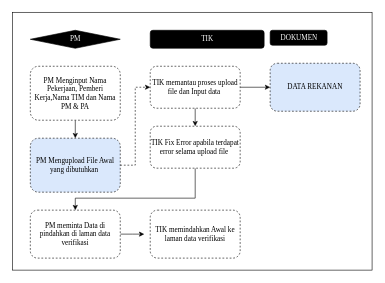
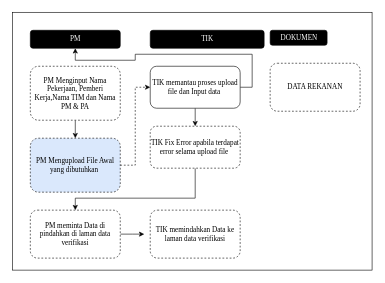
(75, 39) -> (75, 39)
(195, 87) -> (195, 87)
(264, 87) -> (75, 57)
(315, 87) -> (315, 87)
(195, 234) -> (195, 234)
